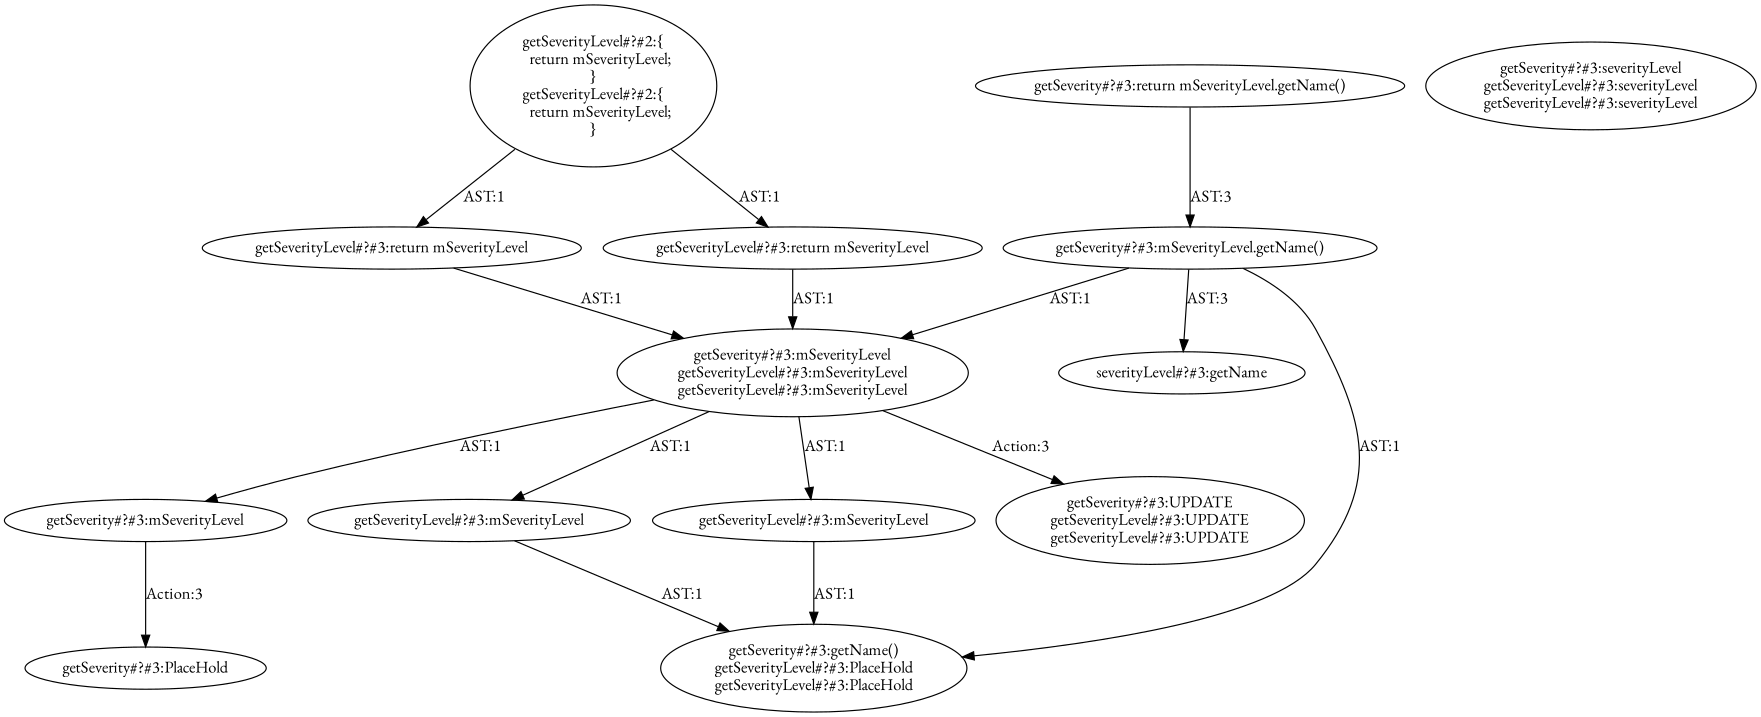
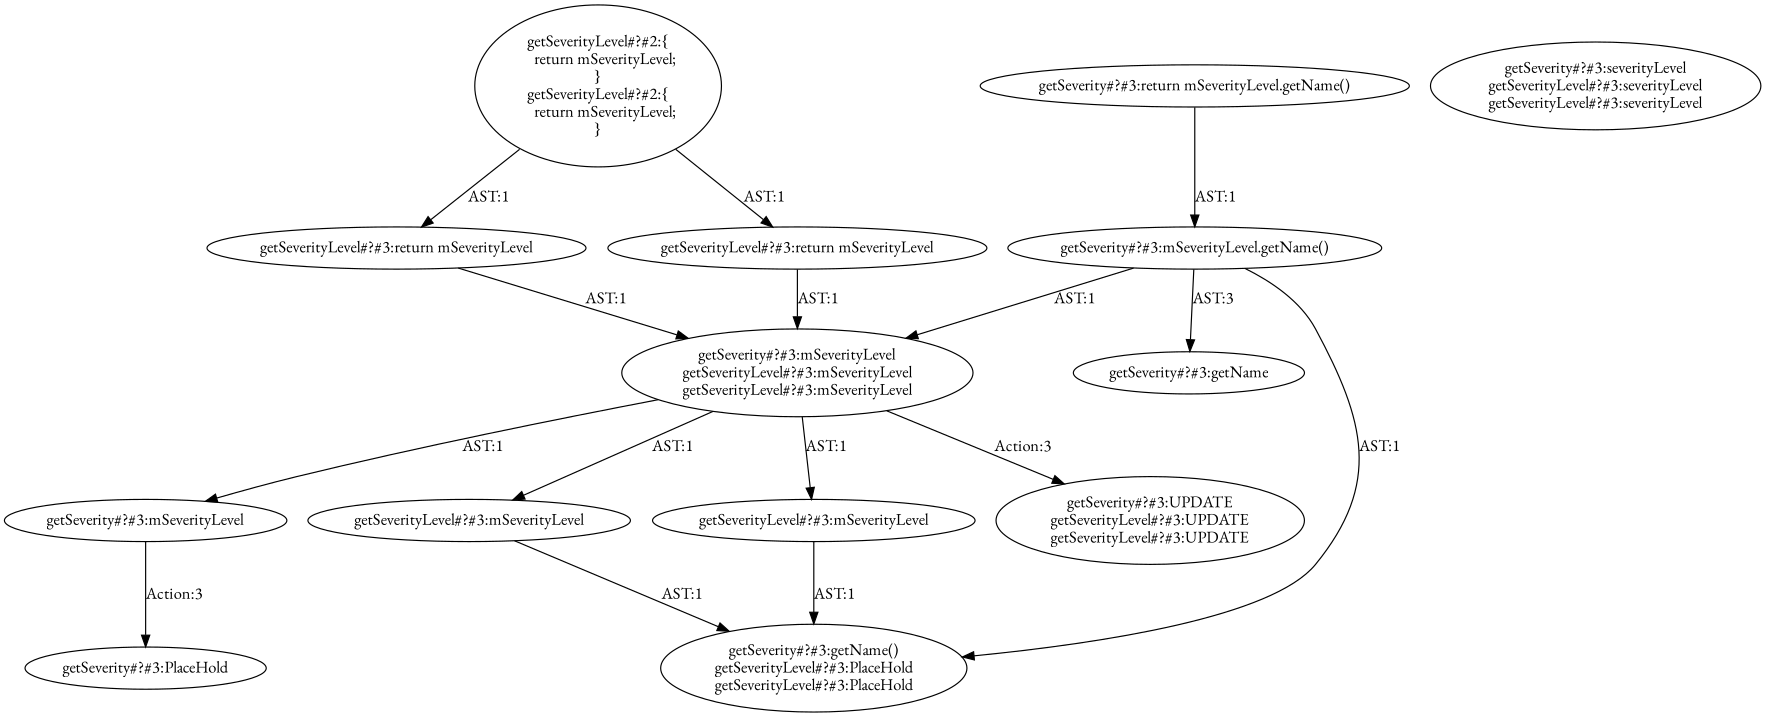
(1211, 197) -> (1216, 197)
(1182, 373) -> (1189, 373)
